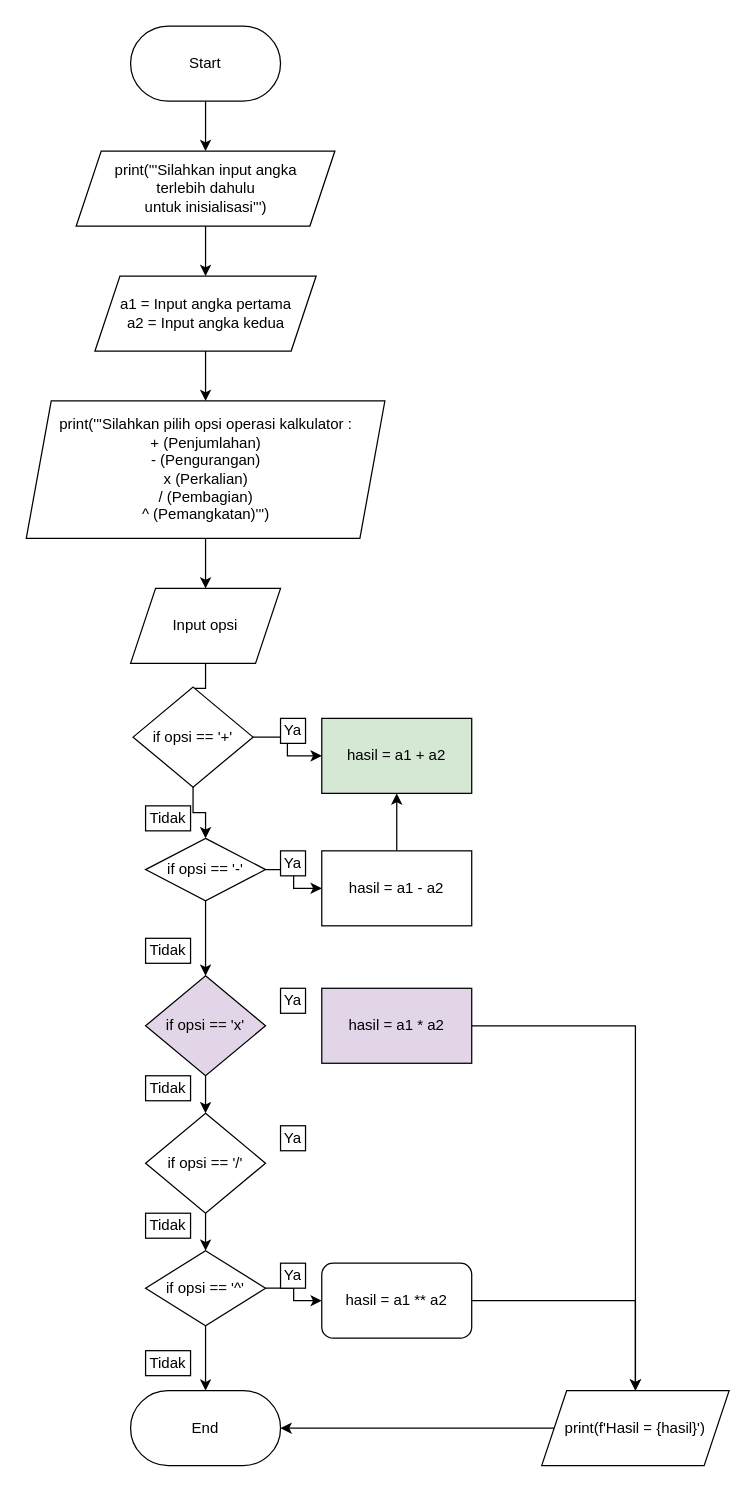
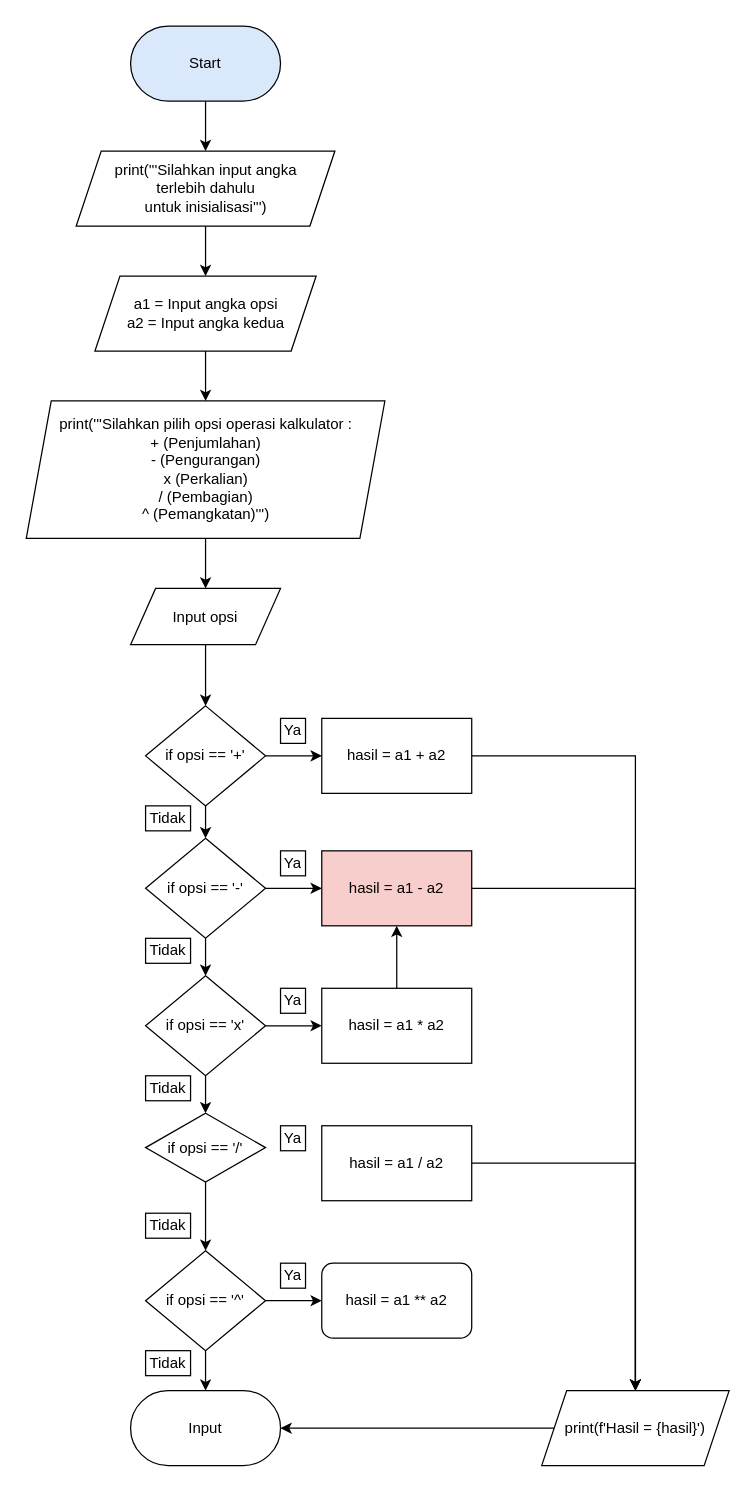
(206, 63) -> (206, 63)
(206, 313) -> (206, 313)
(206, 626) -> (206, 616)
(193, 737) -> (206, 756)
(397, 756) -> (397, 756)
none -> (620, 756)
(397, 826) -> (552, 888)
(206, 869) -> (206, 888)
(397, 888) -> (397, 888)
(206, 1026) -> (206, 1026)
none -> (290, 1026)
(397, 1026) -> (397, 1026)
(552, 1026) -> (397, 961)
(206, 1163) -> (206, 1148)
none -> (397, 1163)
none -> (552, 1163)
(206, 1288) -> (206, 1301)
(552, 1301) -> none
(206, 1428) -> (206, 1428)
